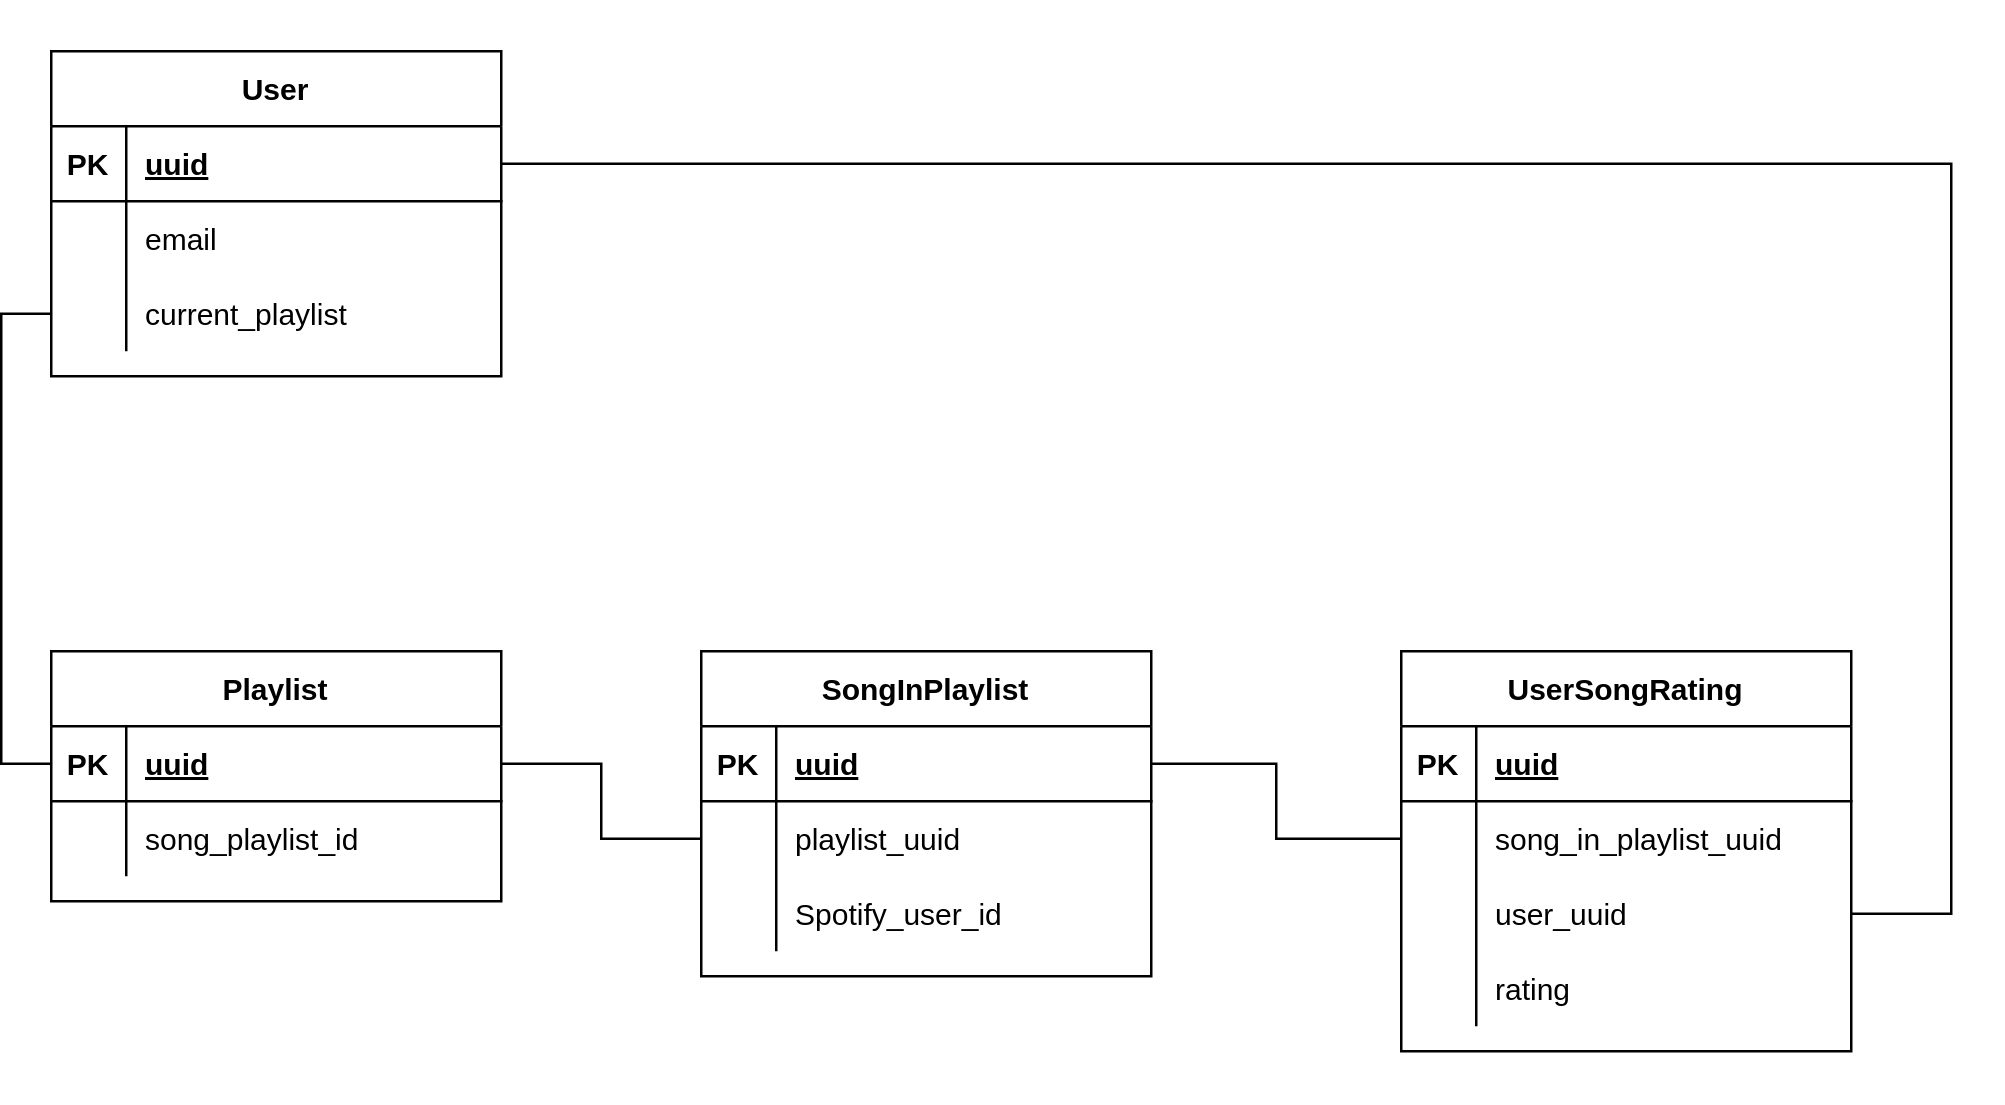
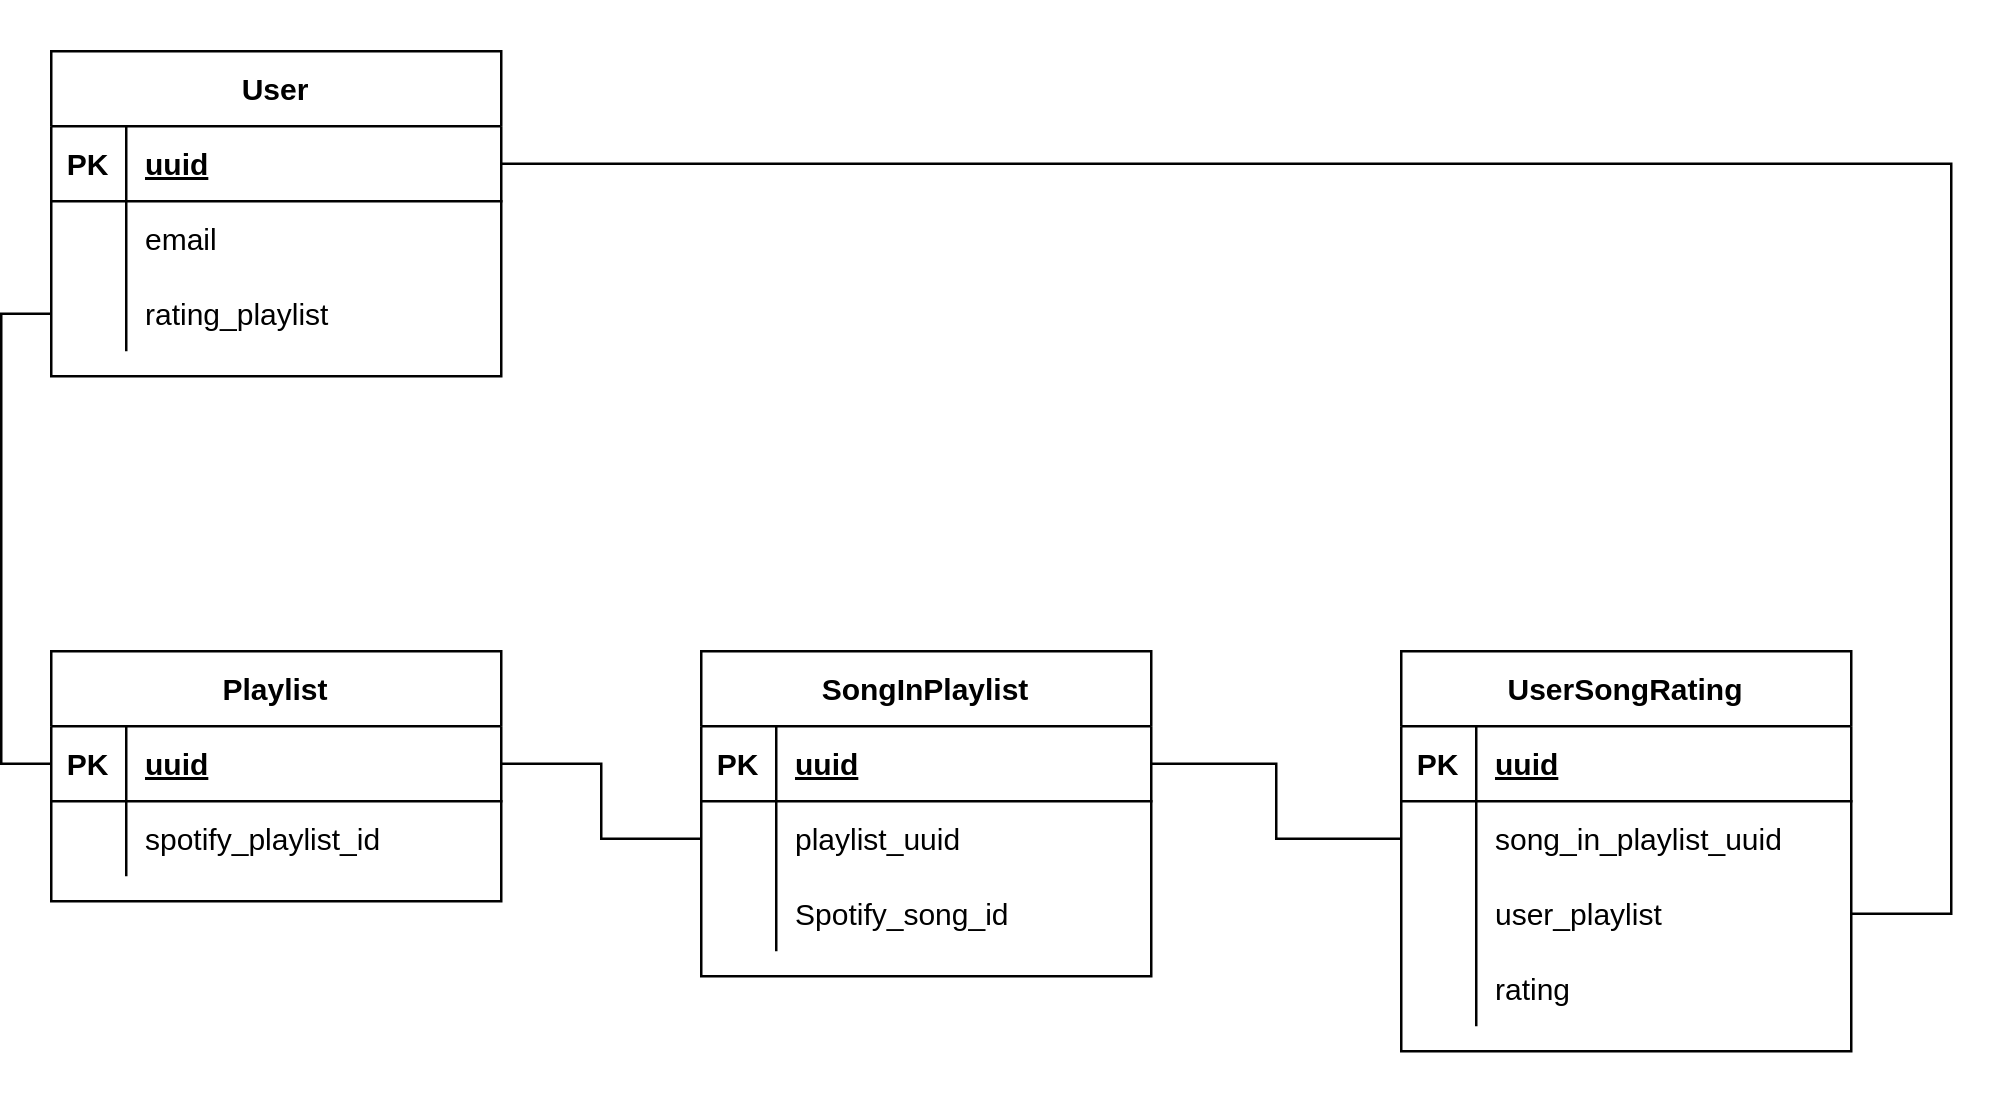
(268, 315) -> (255, 315)
(264, 840) -> (285, 840)
(913, 915) -> (913, 915)
(1567, 915) -> (1593, 915)
